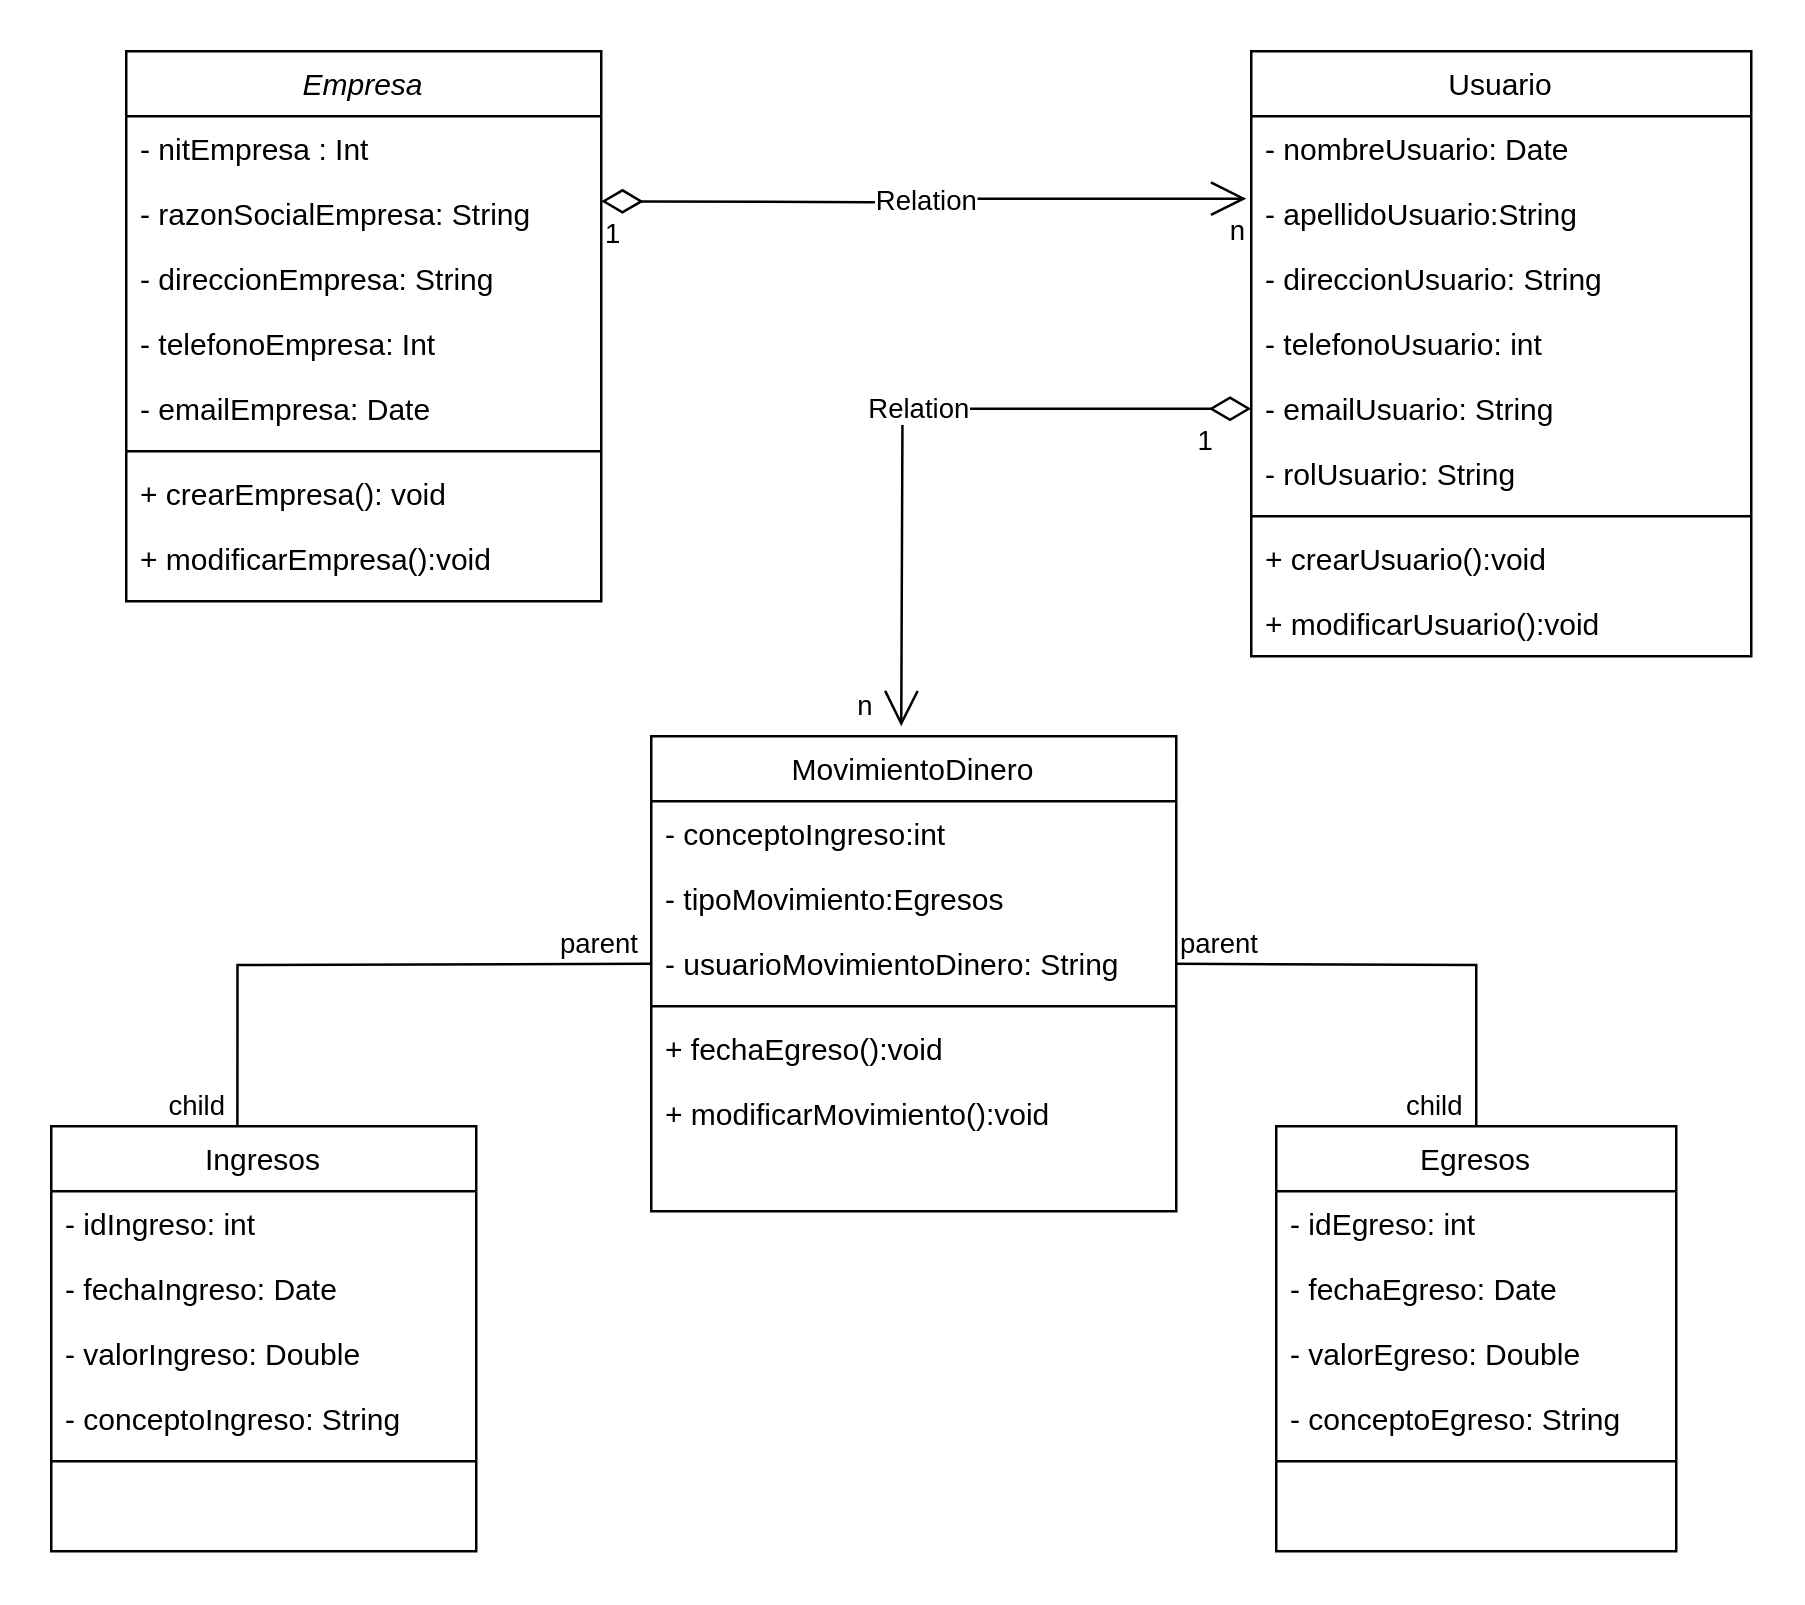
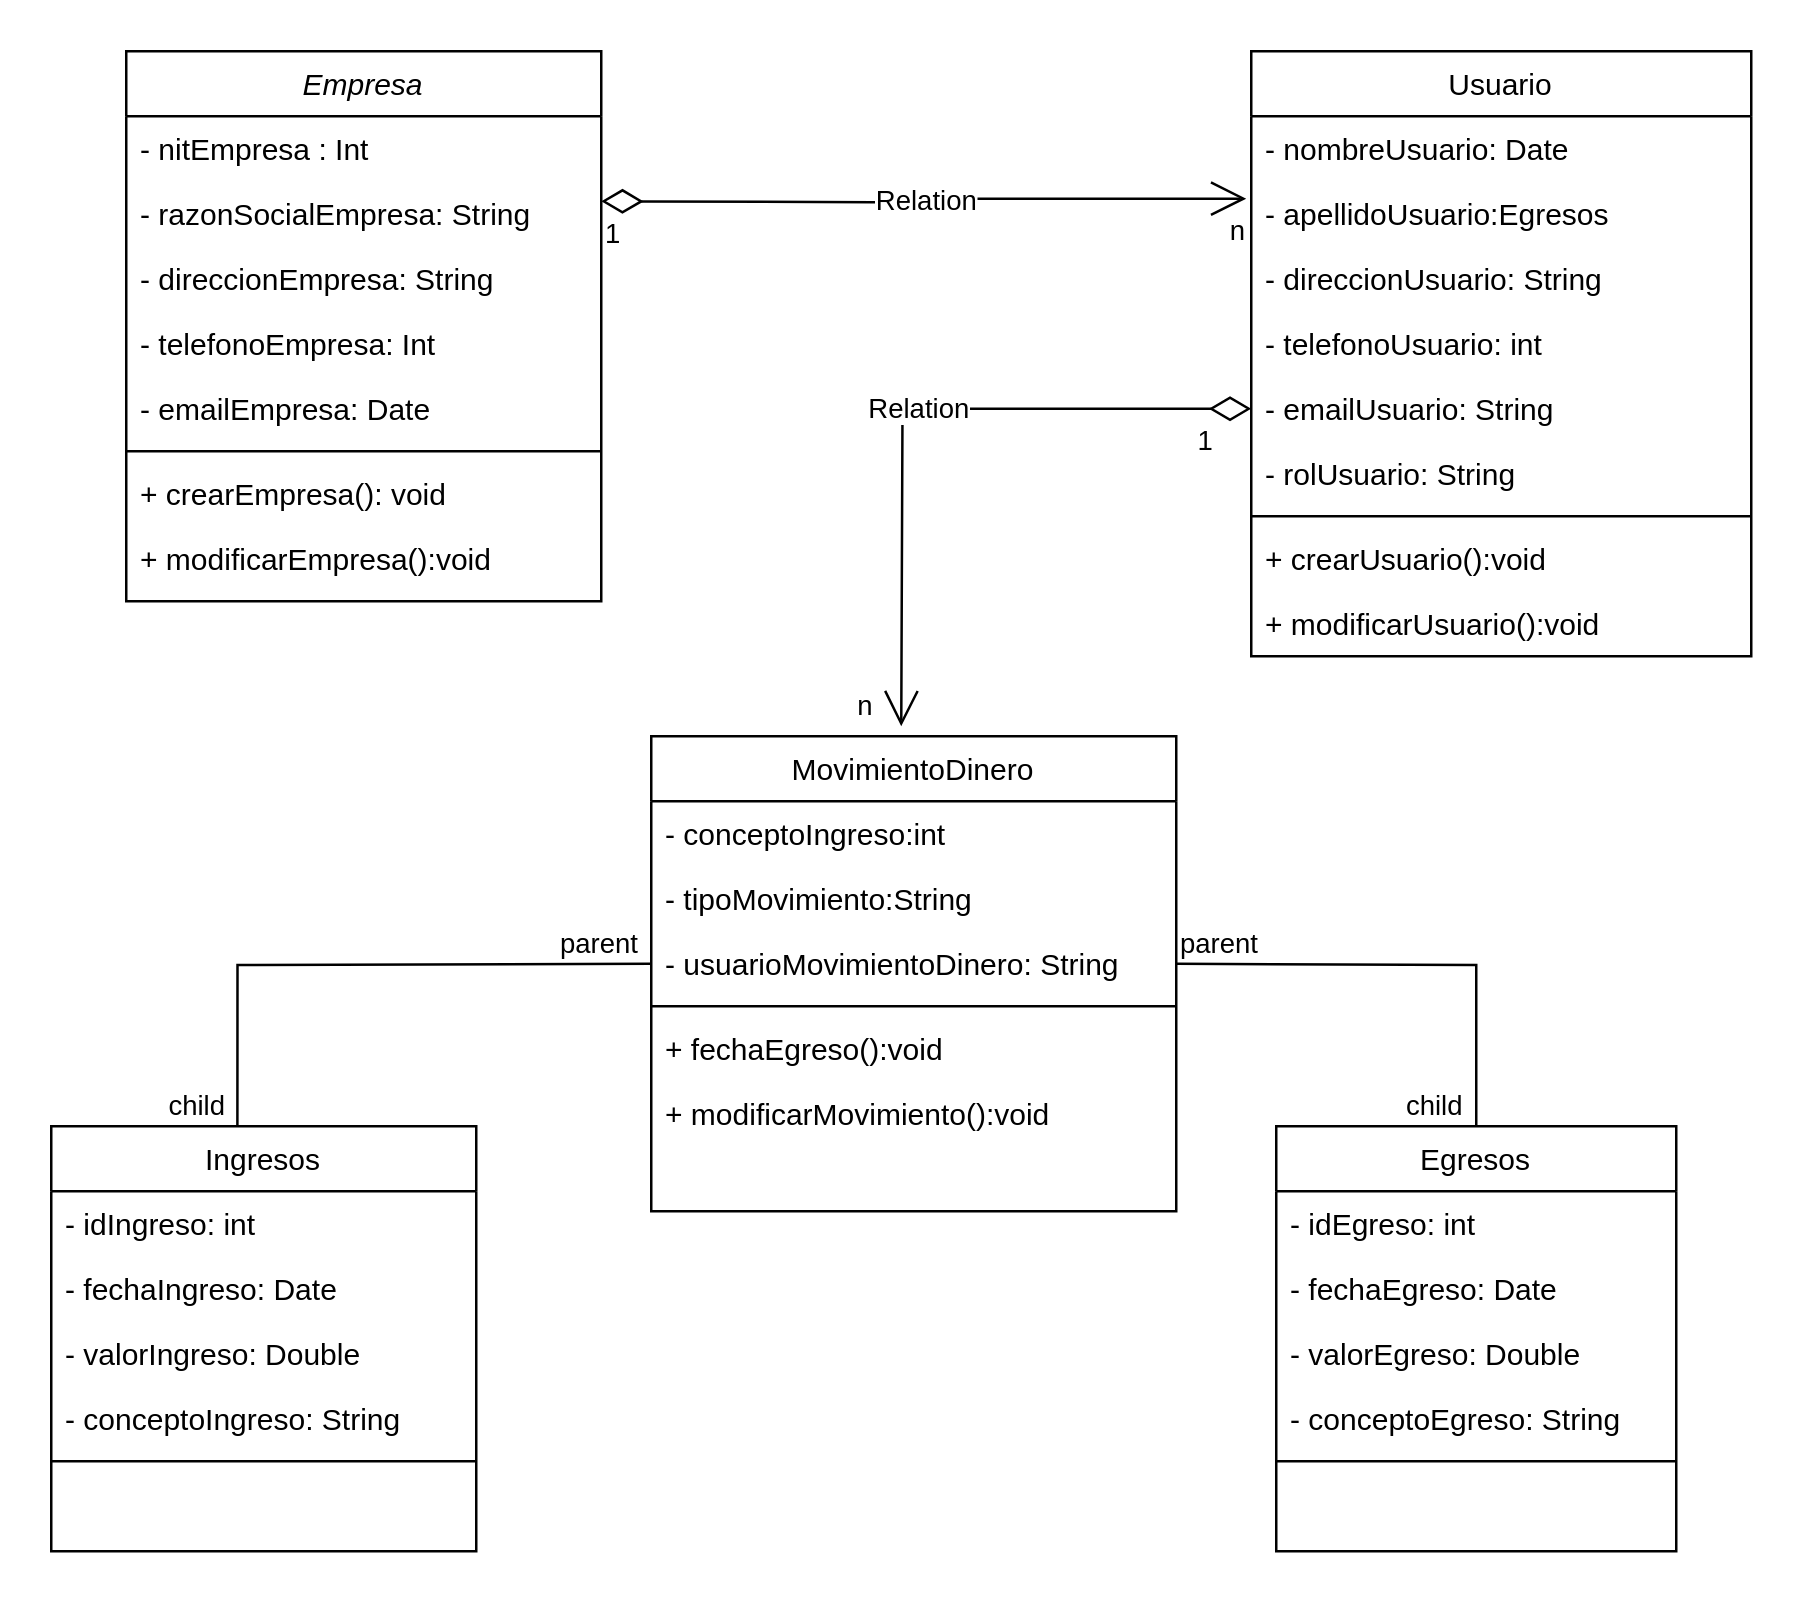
(1439, 215) -> (1452, 215)
(847, 900) -> (835, 900)
